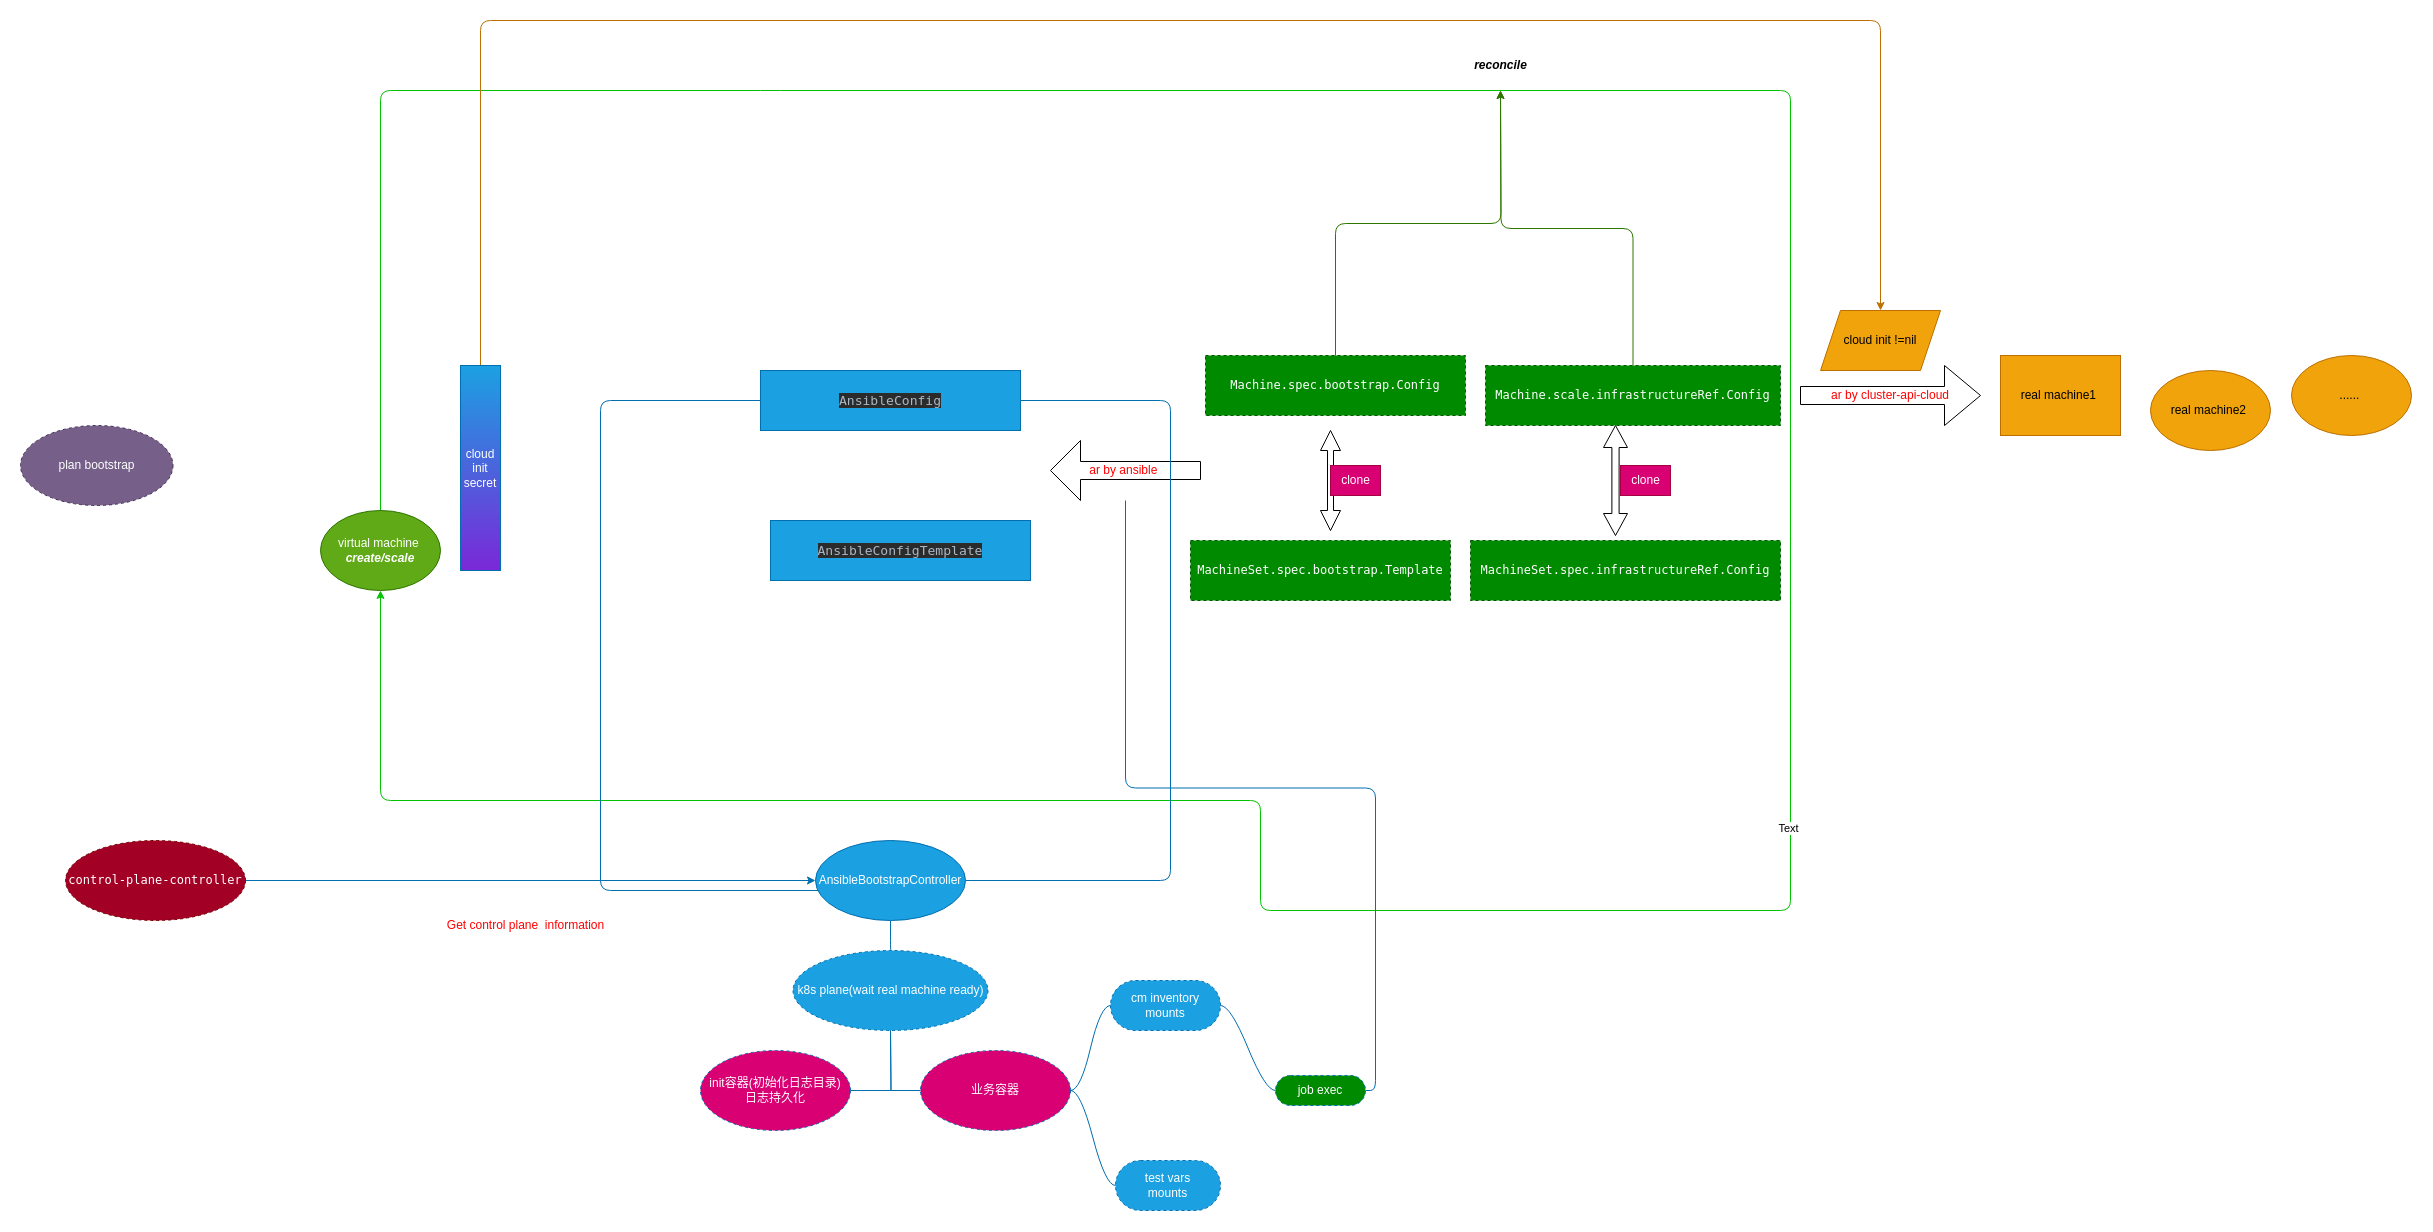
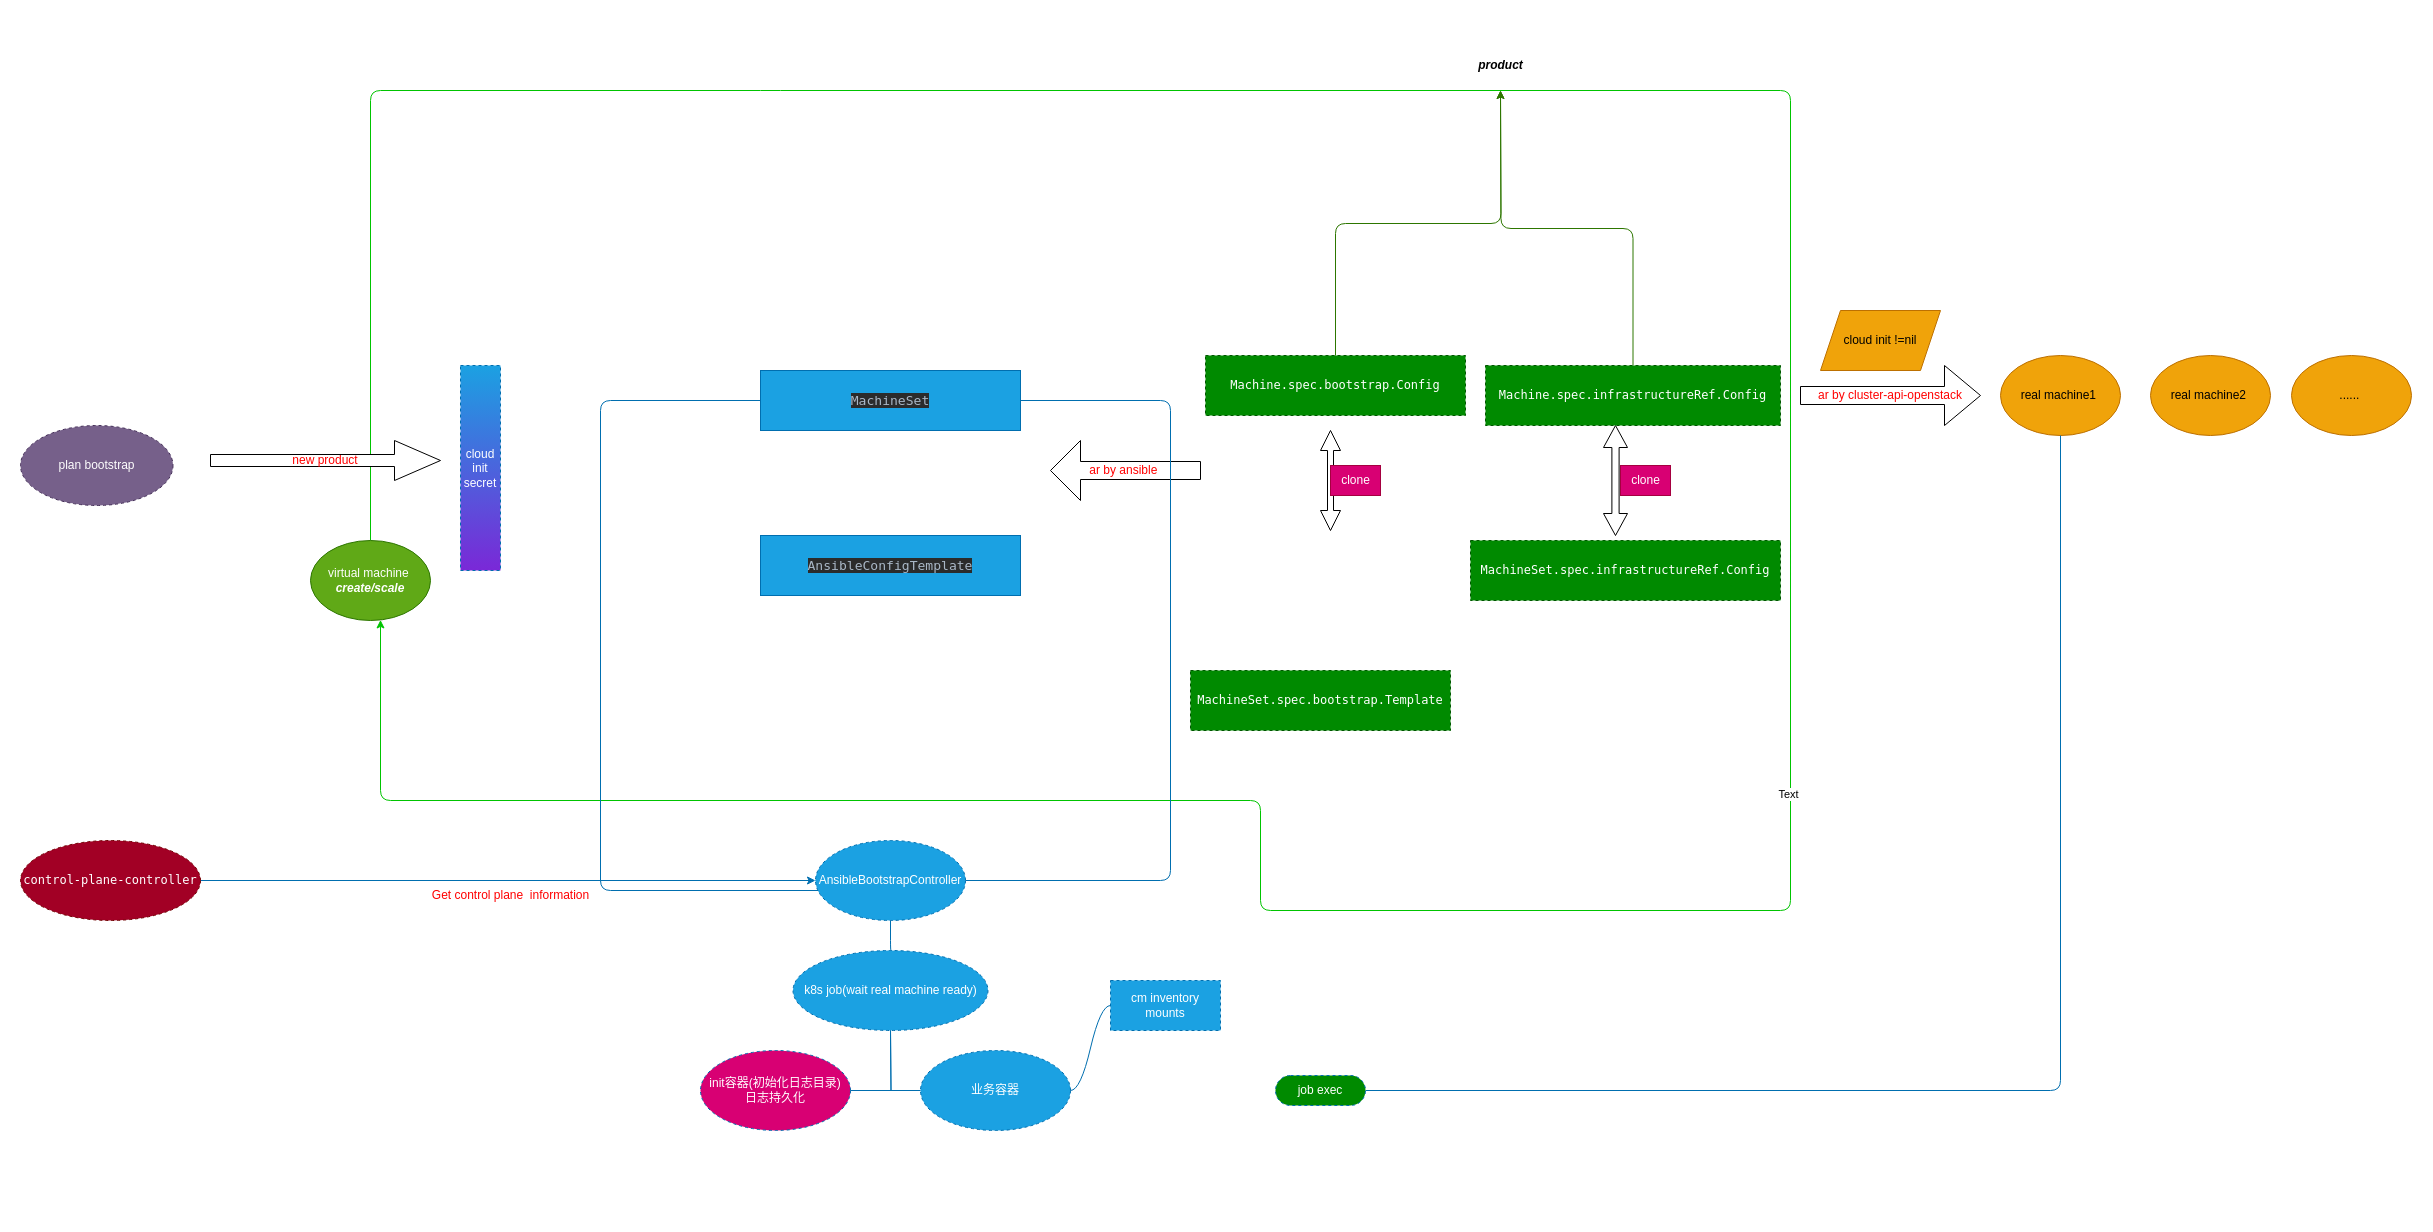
(1150, 21) -> none
(1501, 66) -> (1501, 66)
(1633, 396) -> (1633, 396)
(1891, 396) -> (1891, 396)
(2061, 396) -> (2061, 396)
(891, 401) -> (891, 401)
(2211, 411) -> (2211, 396)
none -> (326, 461)
(481, 468) -> (481, 468)
(381, 551) -> (371, 581)
(901, 551) -> (891, 566)
(1321, 571) -> (1321, 701)
(1259, 788) -> (2038, 1091)
(156, 881) -> (111, 881)
(891, 881) -> (891, 881)
(526, 926) -> (511, 896)
(891, 991) -> (891, 991)
(1166, 1006) -> (1166, 1006)
(1248, 1048) -> none
(996, 1091) -> (996, 1091)
(1093, 1139) -> none
(1168, 1186) -> none
